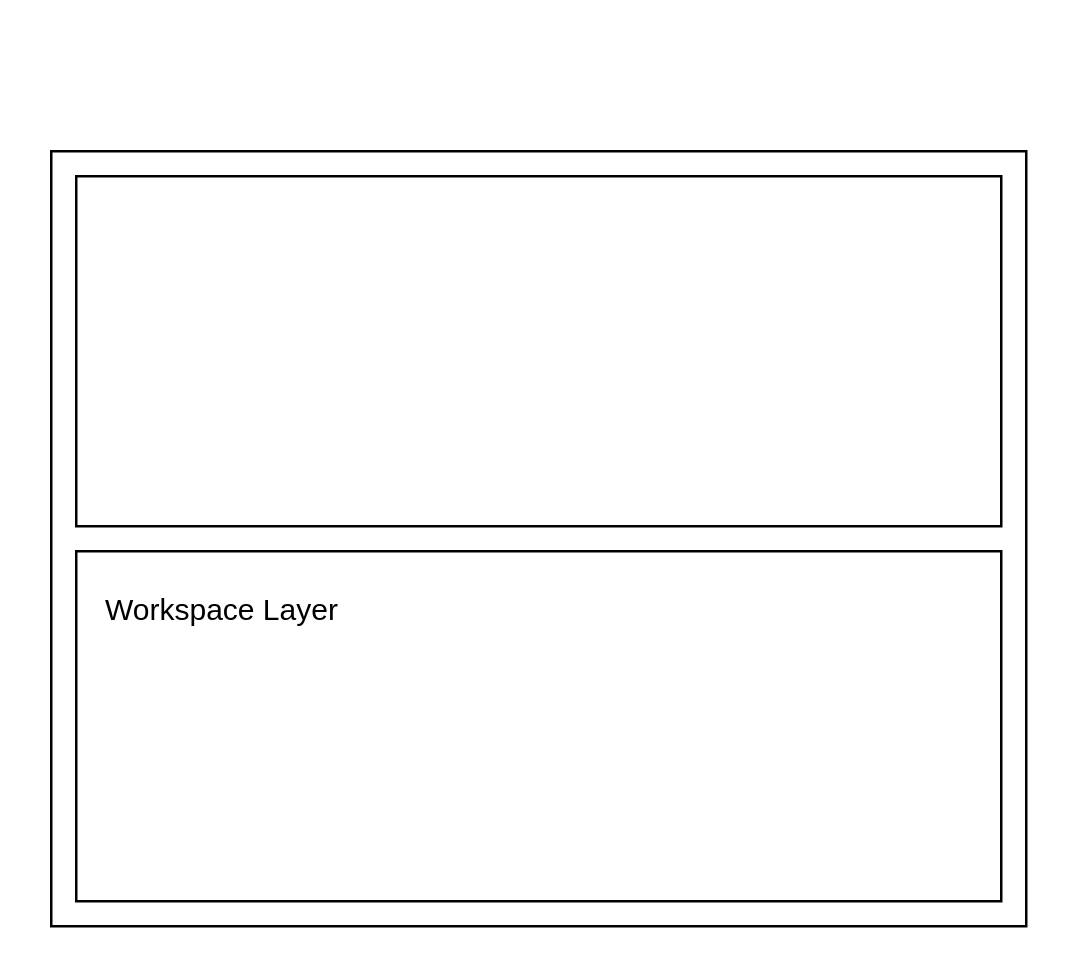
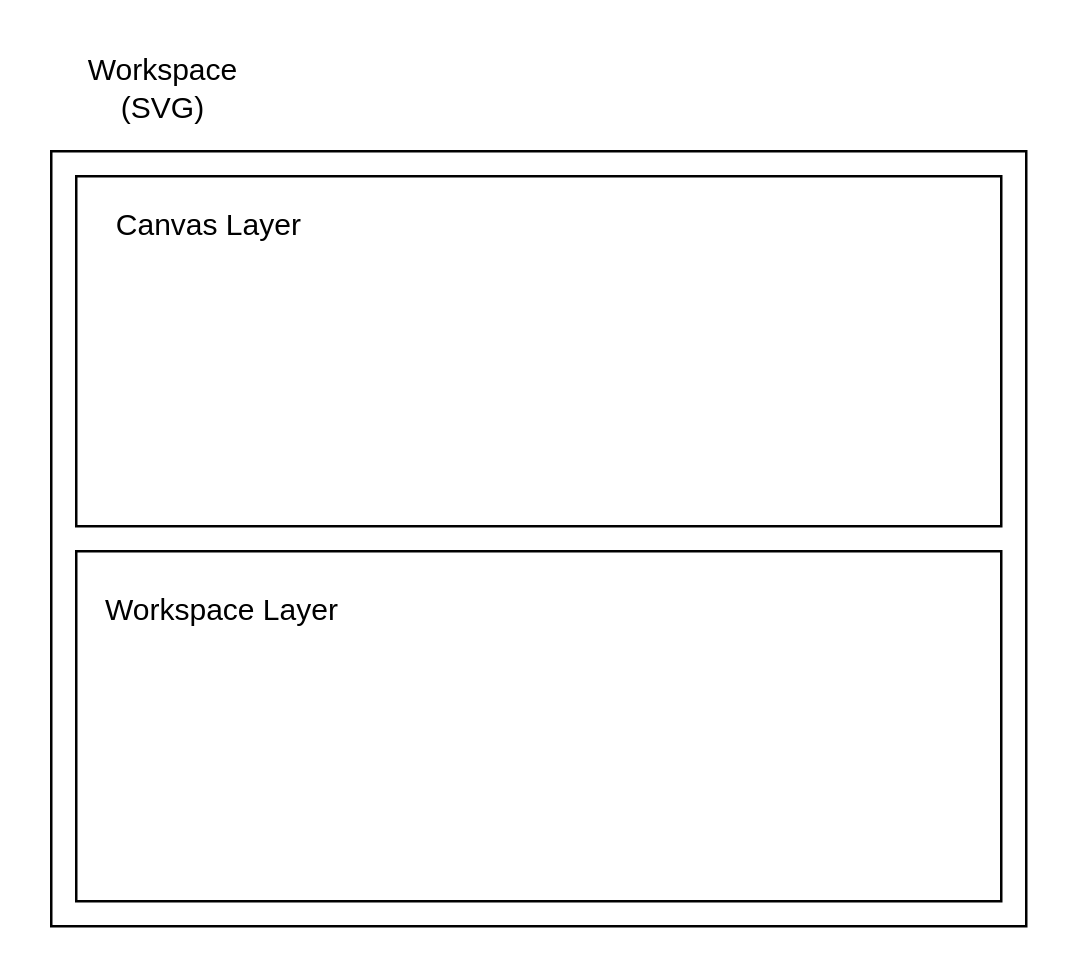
none -> (164, 89)
none -> (214, 226)
